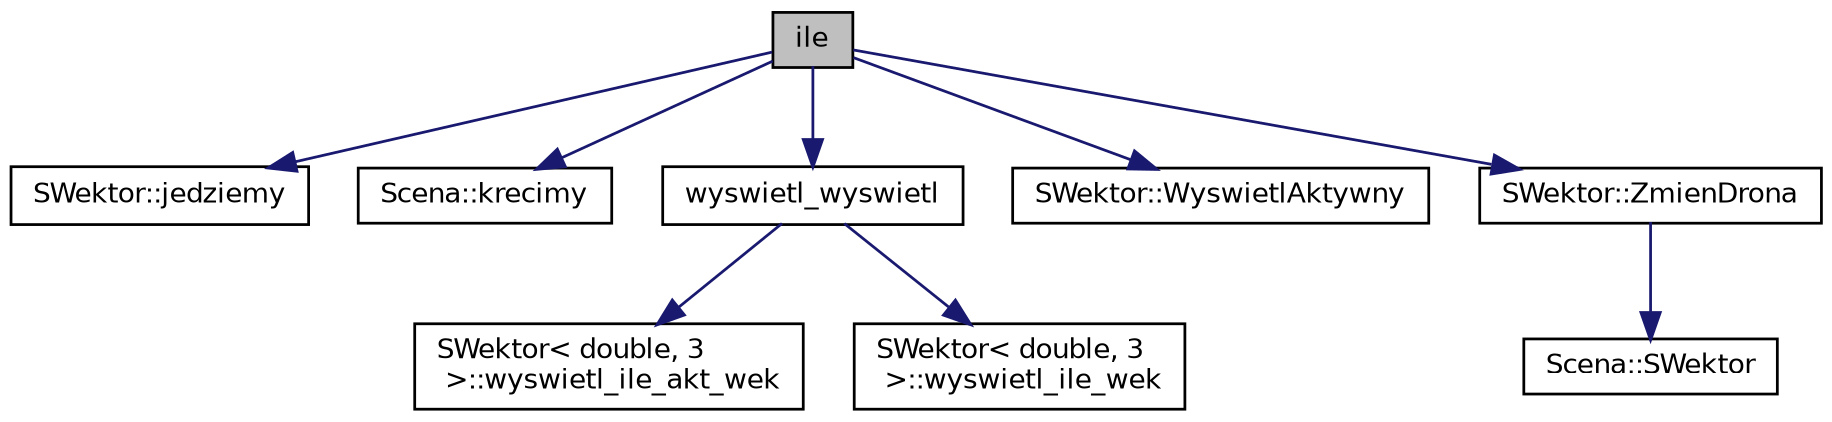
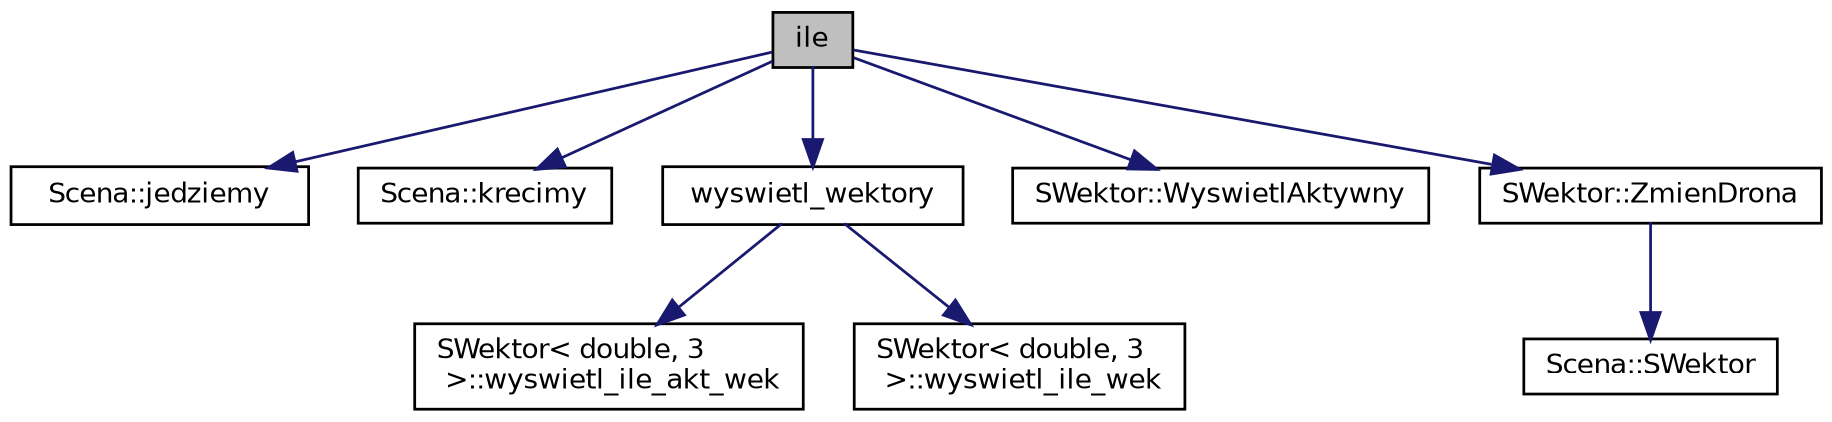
(160, 196) -> (160, 196)
(813, 196) -> (813, 196)
